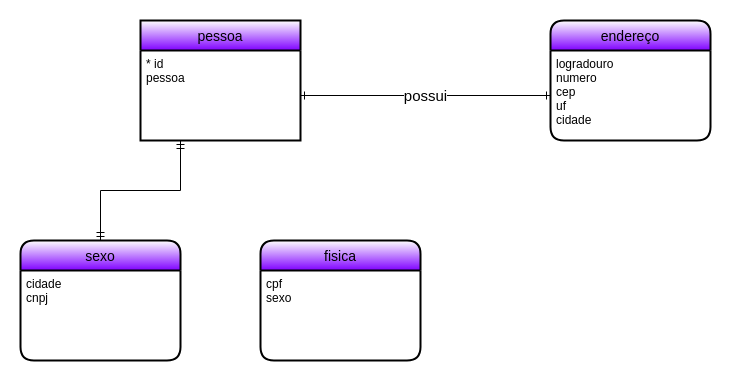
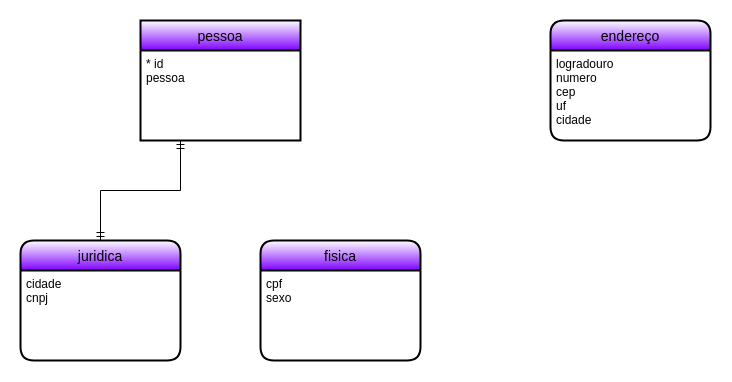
(425, 96) -> none
(100, 256) -> (100, 256)
